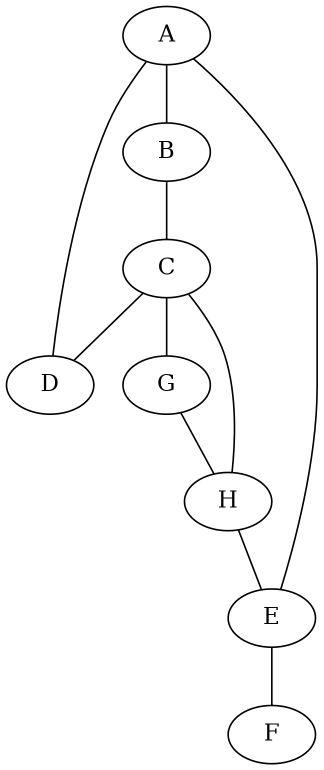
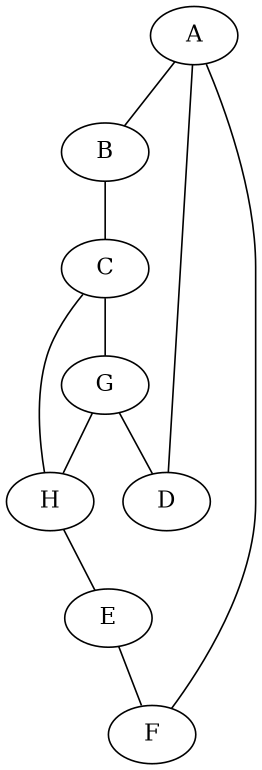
(317, 306) -> (256, 393)
(109, 327) -> (136, 443)
